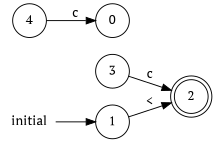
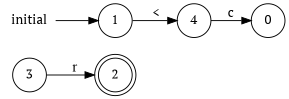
(150, 75) -> (75, 68)
(145, 111) -> (150, 21)
